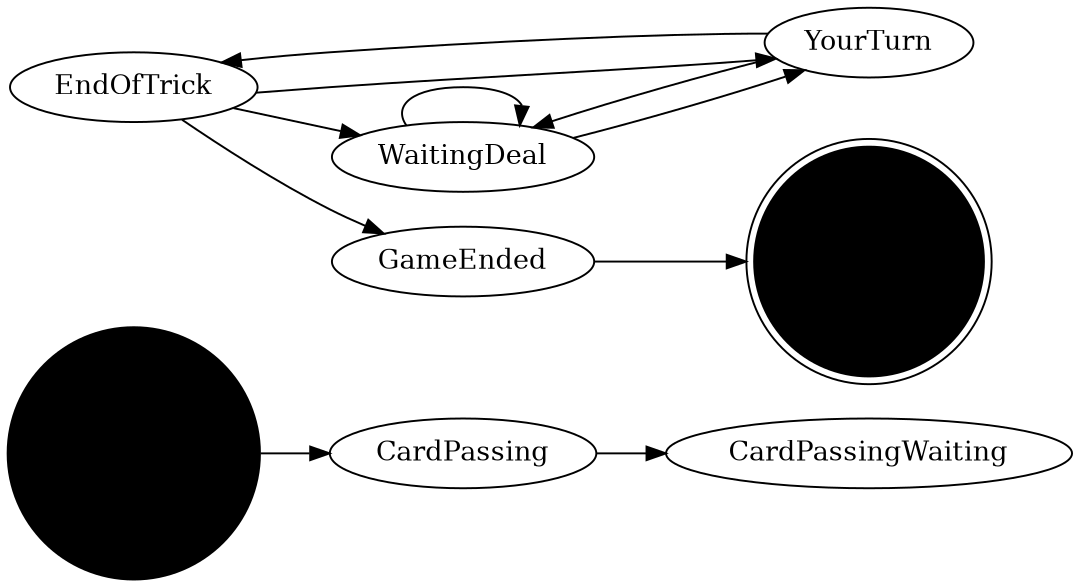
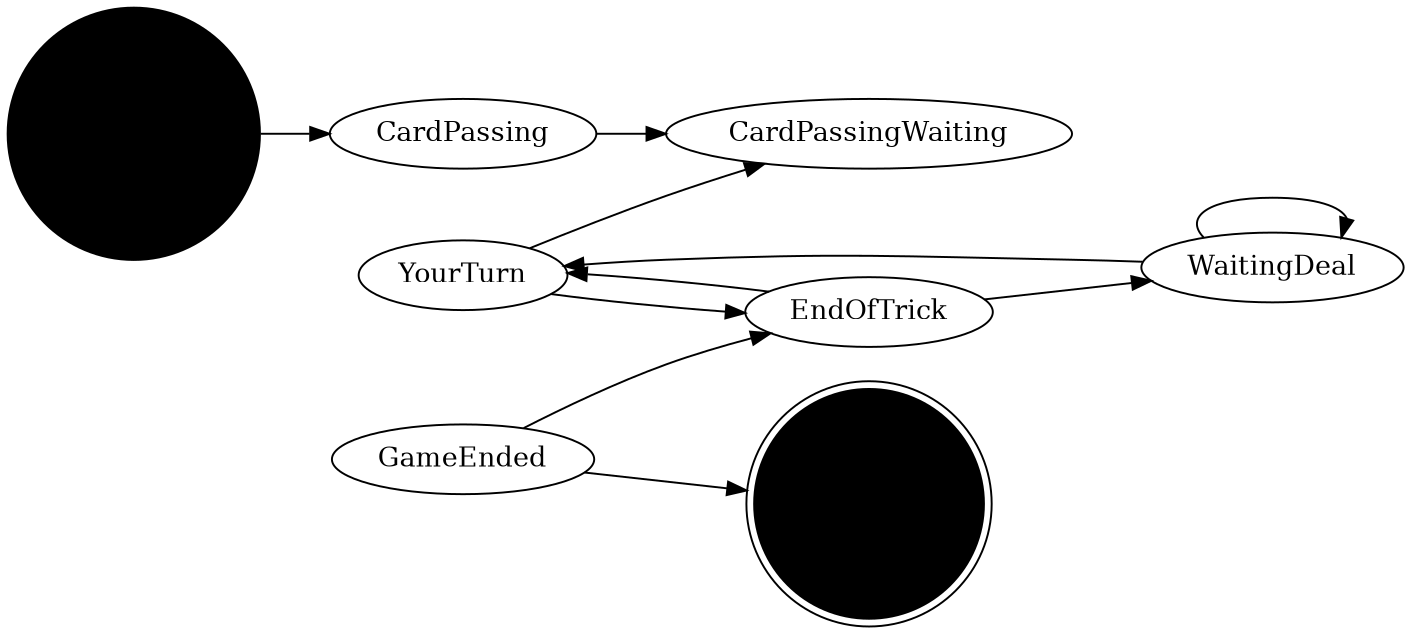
(663, 88) -> (637, 206)
(272, 177) -> (635, 377)
